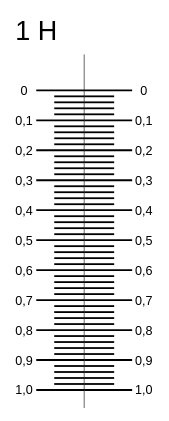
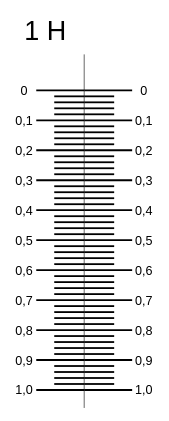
(36, 30) -> (45, 30)
